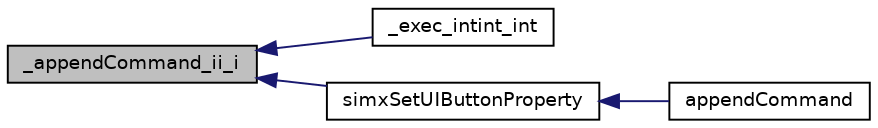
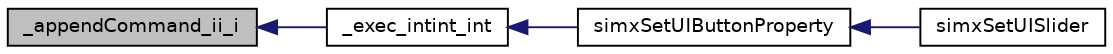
(302, 83) -> (553, 27)
(770, 101) -> (1013, 27)
